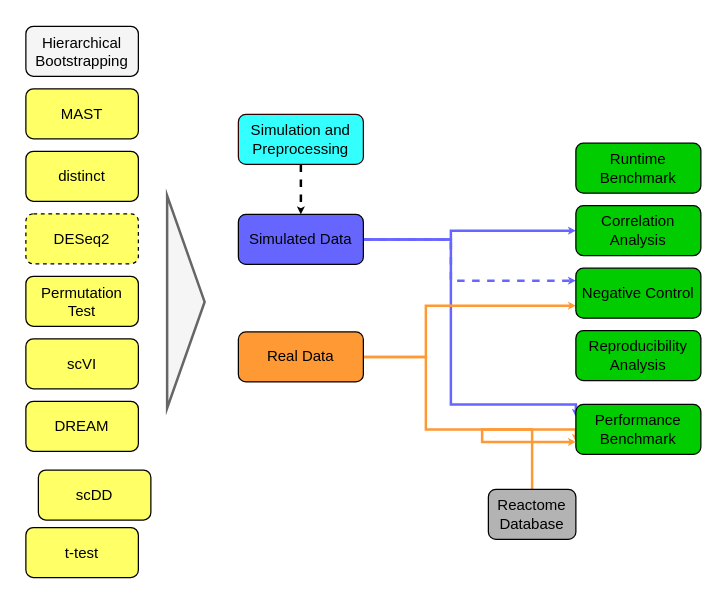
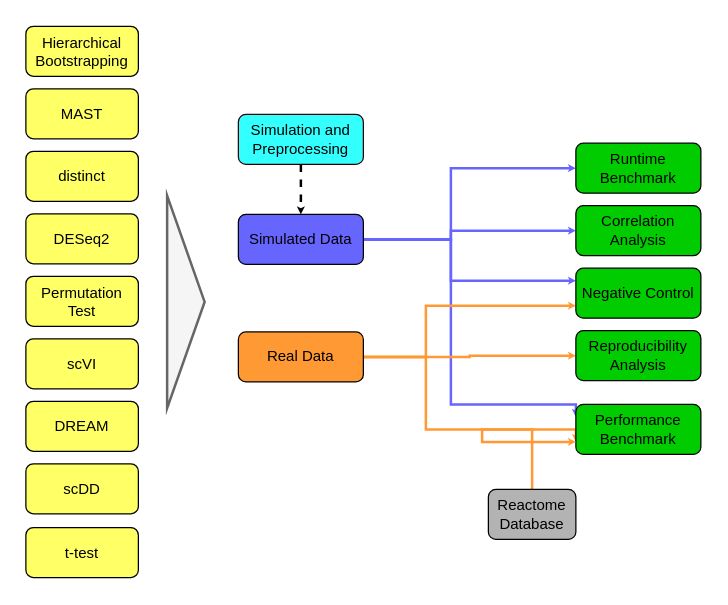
(82, 51) -> (82, 51)
none -> (481, 168)
(82, 239) -> (82, 239)
(508, 281) -> (508, 281)
none -> (499, 356)
(94, 495) -> (82, 489)
